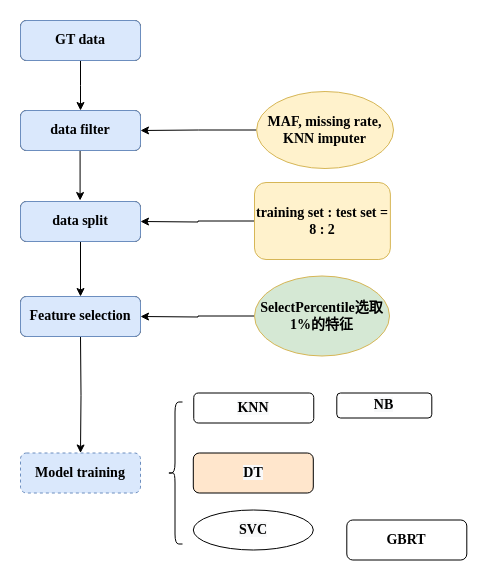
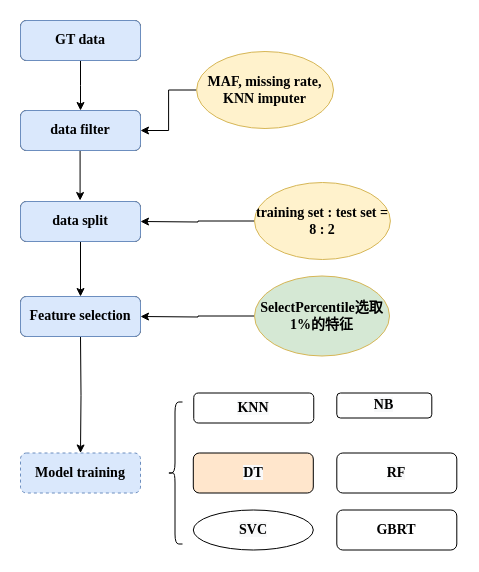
(325, 130) -> (265, 90)
(322, 221) -> (322, 221)
none -> (397, 473)
(407, 540) -> (397, 530)
